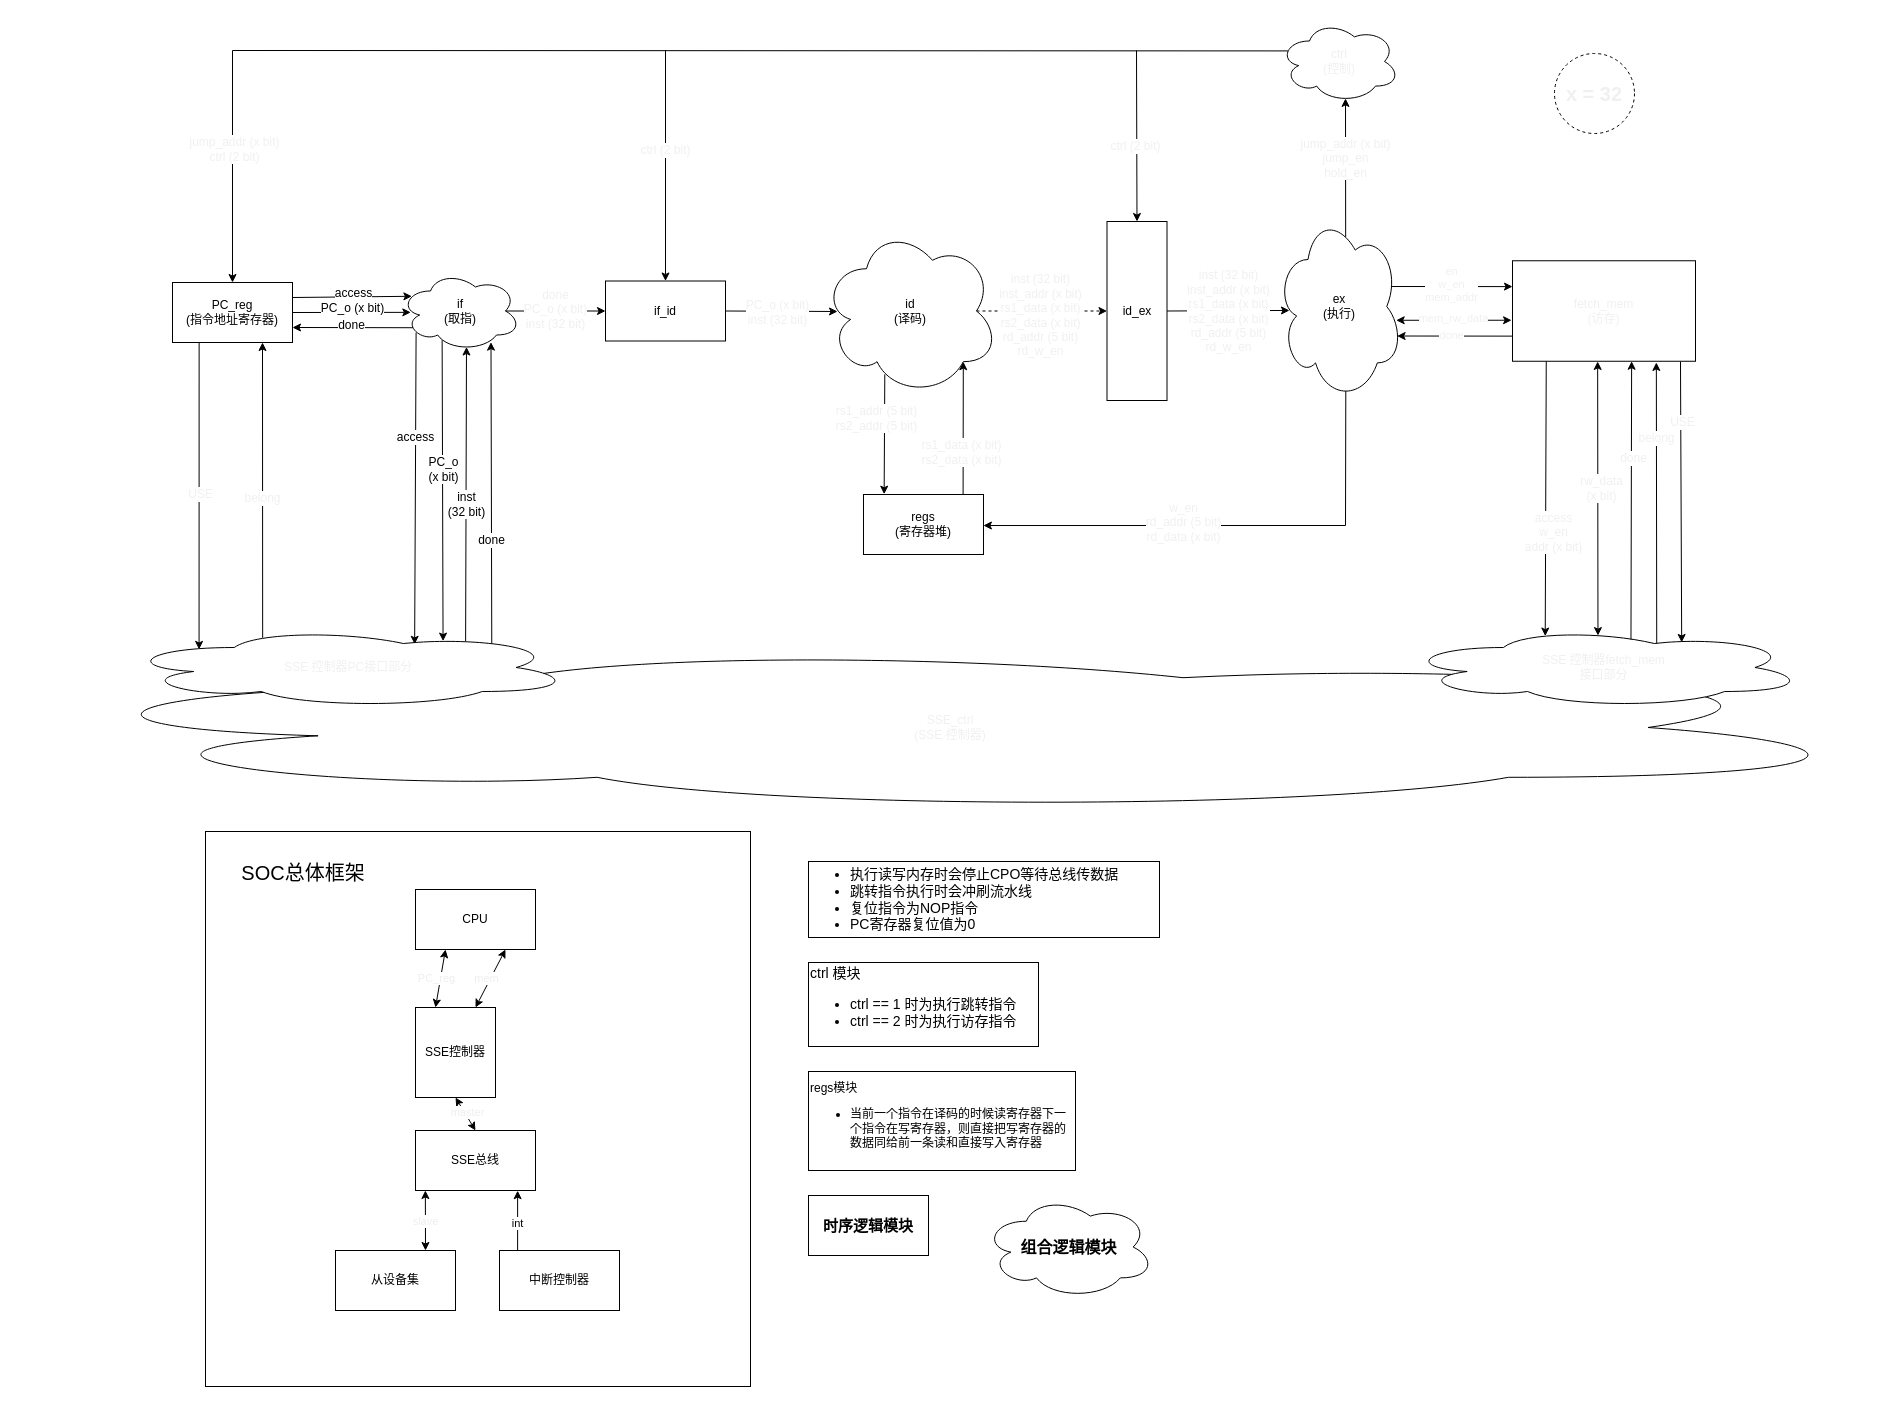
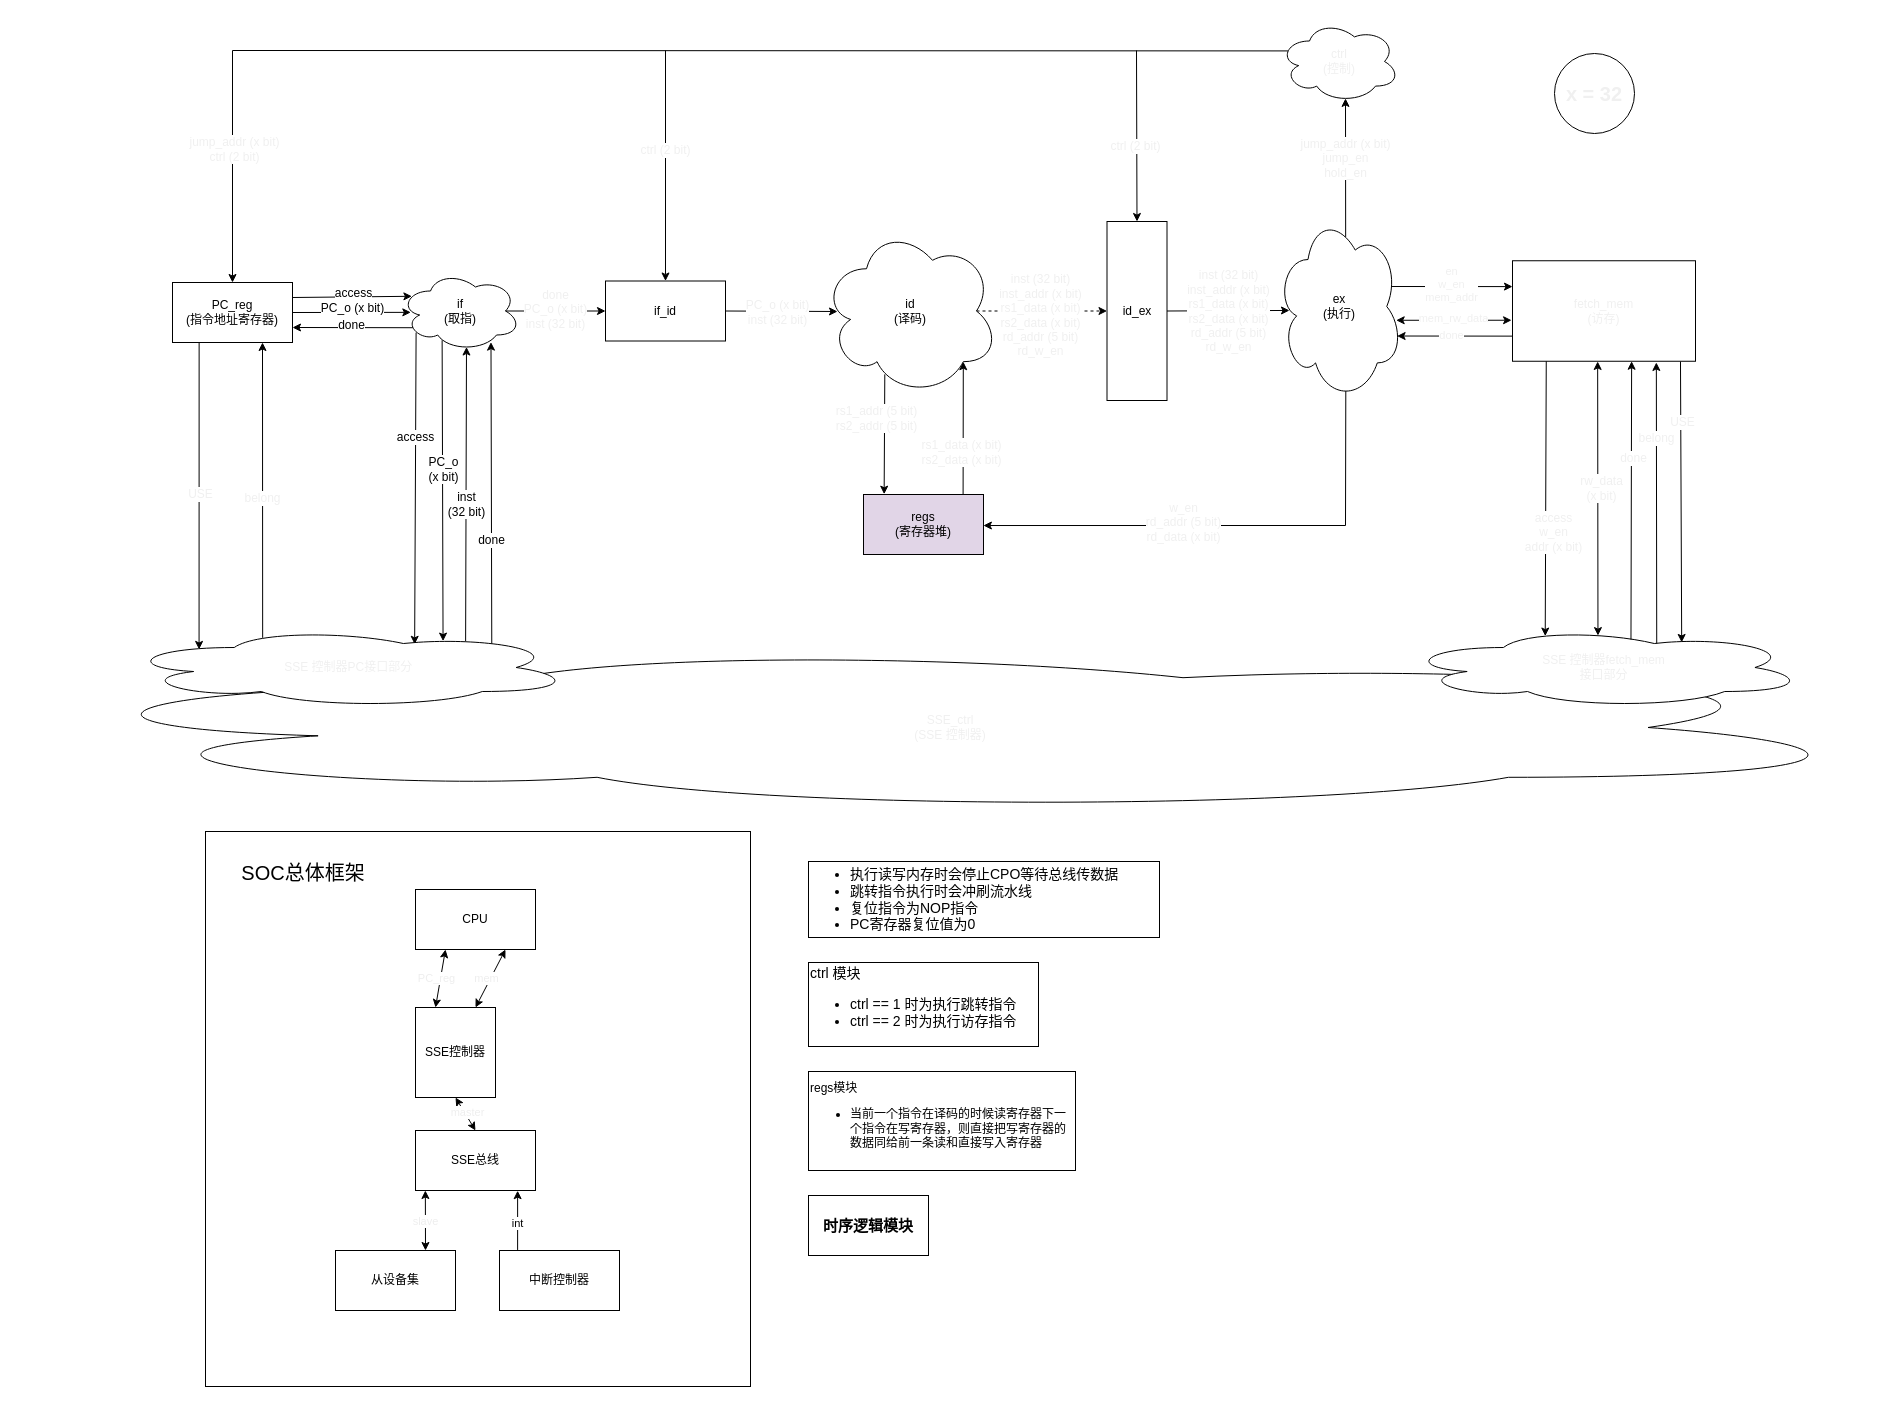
(1595, 94) -> (1595, 94)
(924, 525) -> (924, 525)
(1069, 1247) -> none
